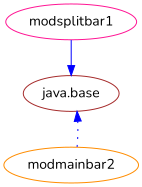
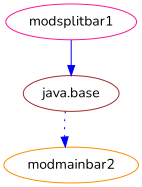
(78, 134) -> (65, 124)
